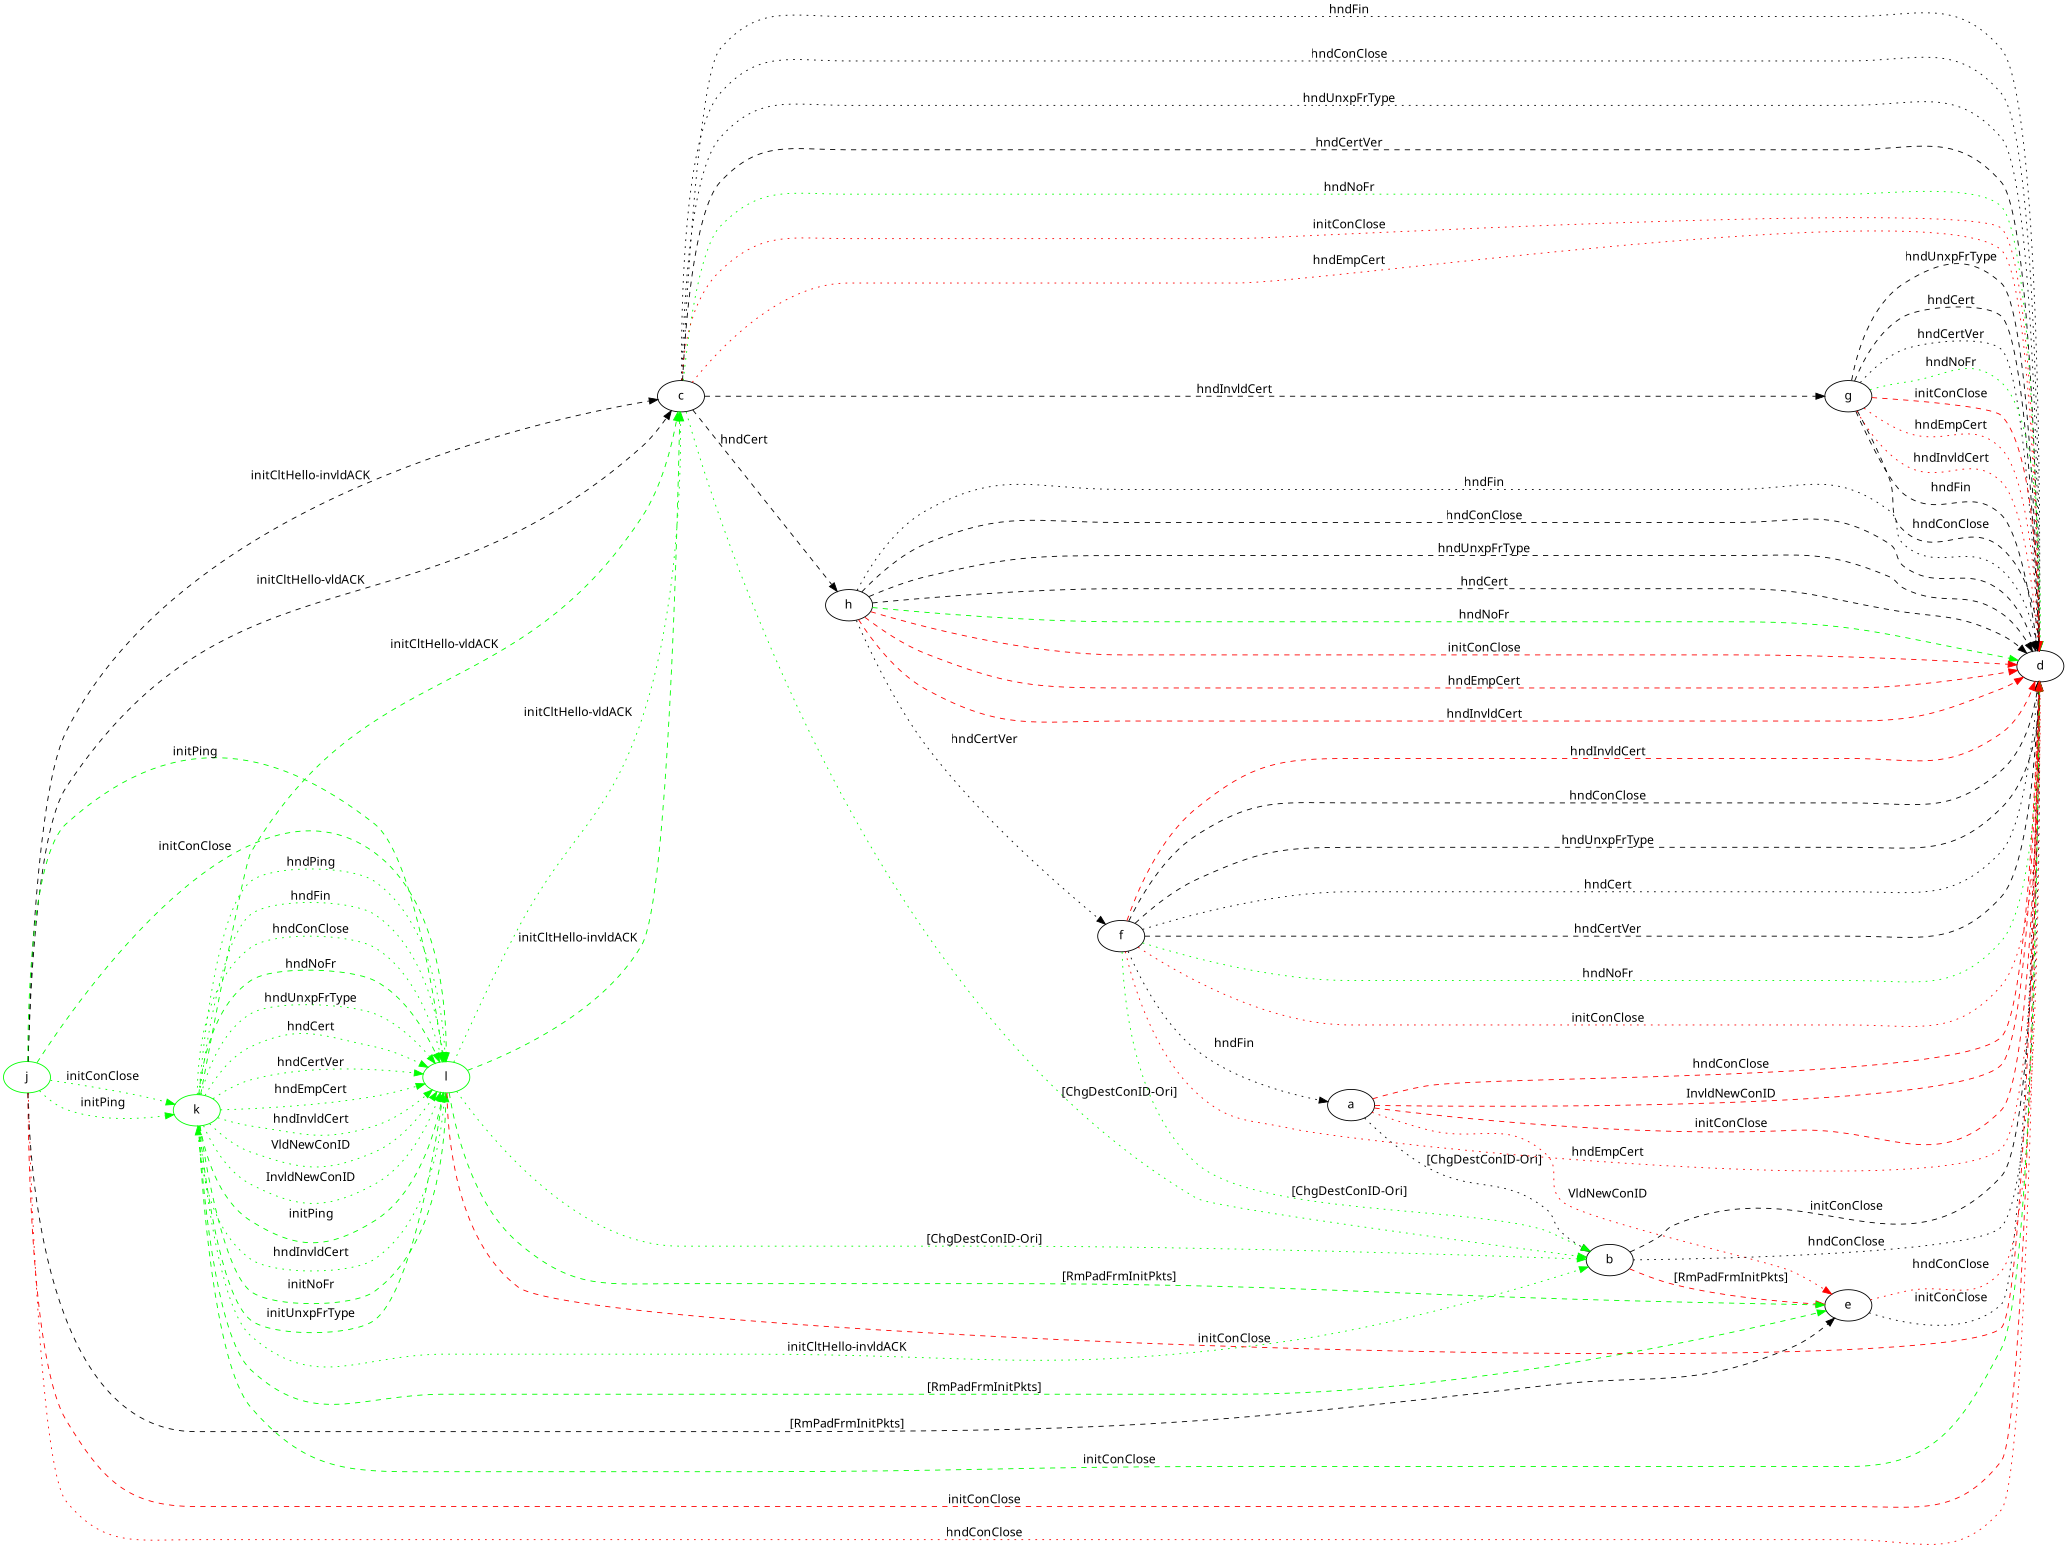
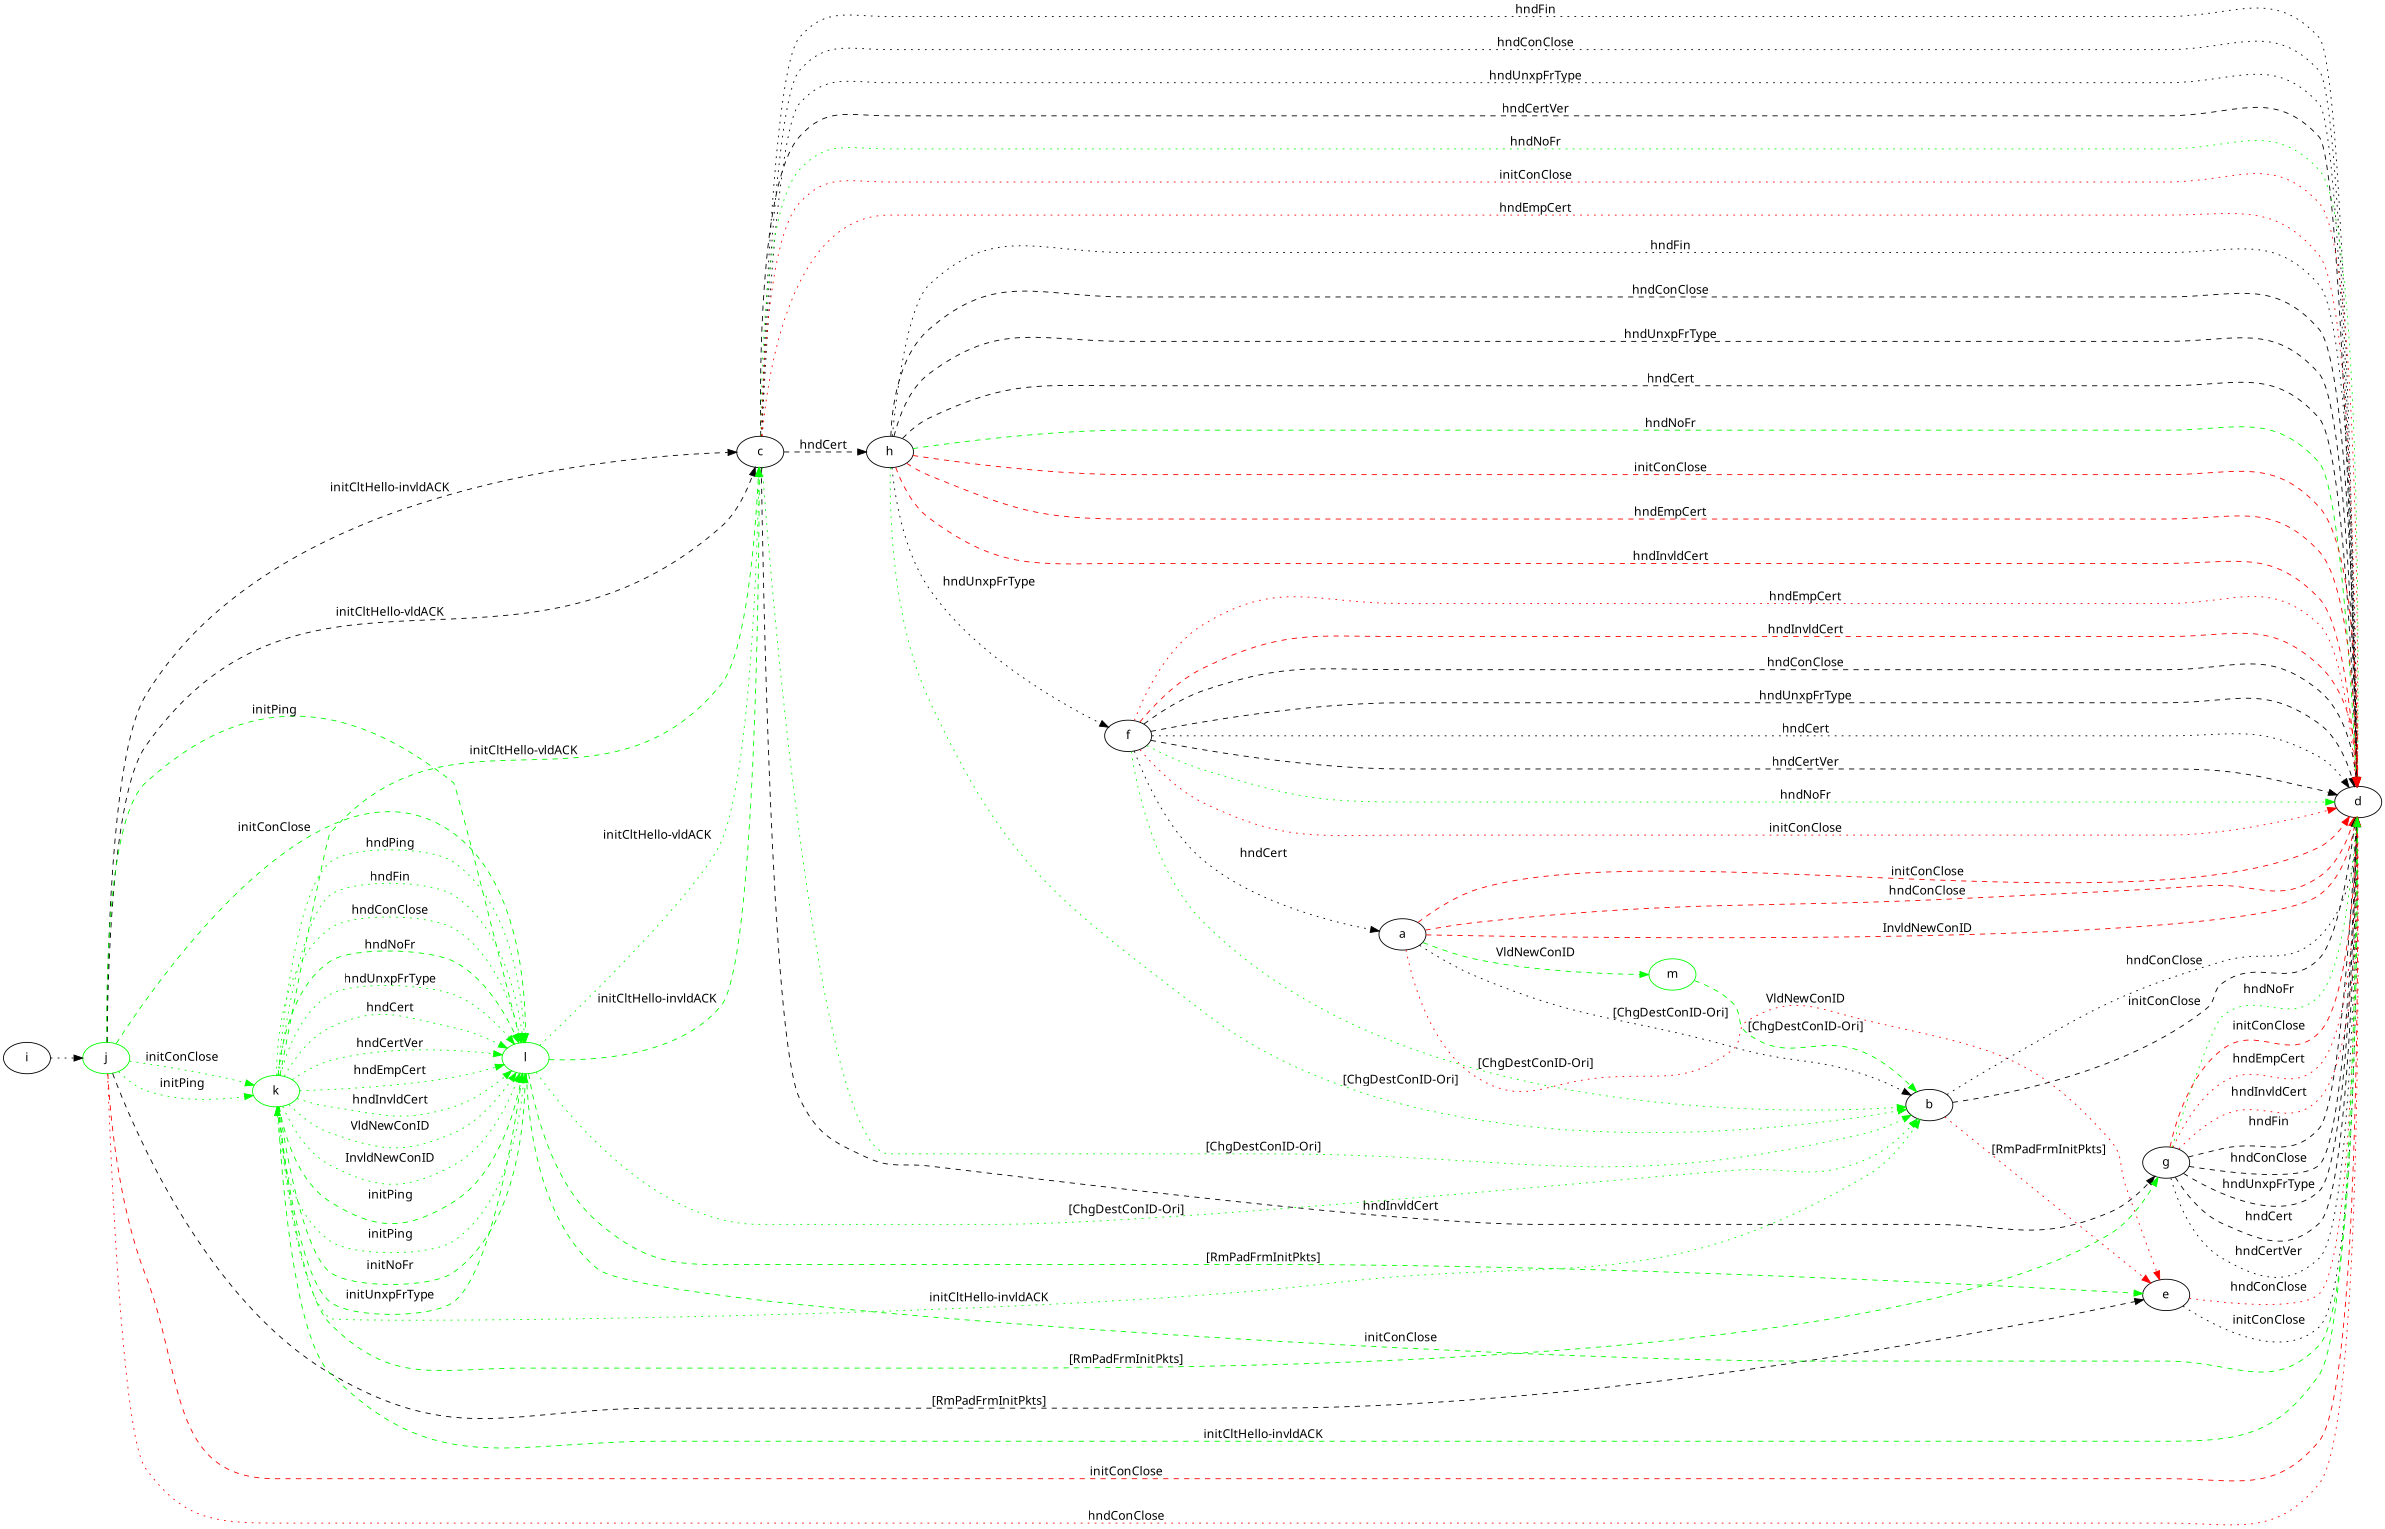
(986, 740) -> (991, 582)
none -> (1672, 974)
none -> (1229, 1027)
(1236, 1044) -> (1265, 854)
none -> (27, 1058)
(313, 1253) -> (392, 1234)
(1721, 1294) -> (2044, 1197)
(1472, 1352) -> (1614, 1357)
(907, 1394) -> (1142, 1367)
(1121, 1460) -> (1265, 1435)
